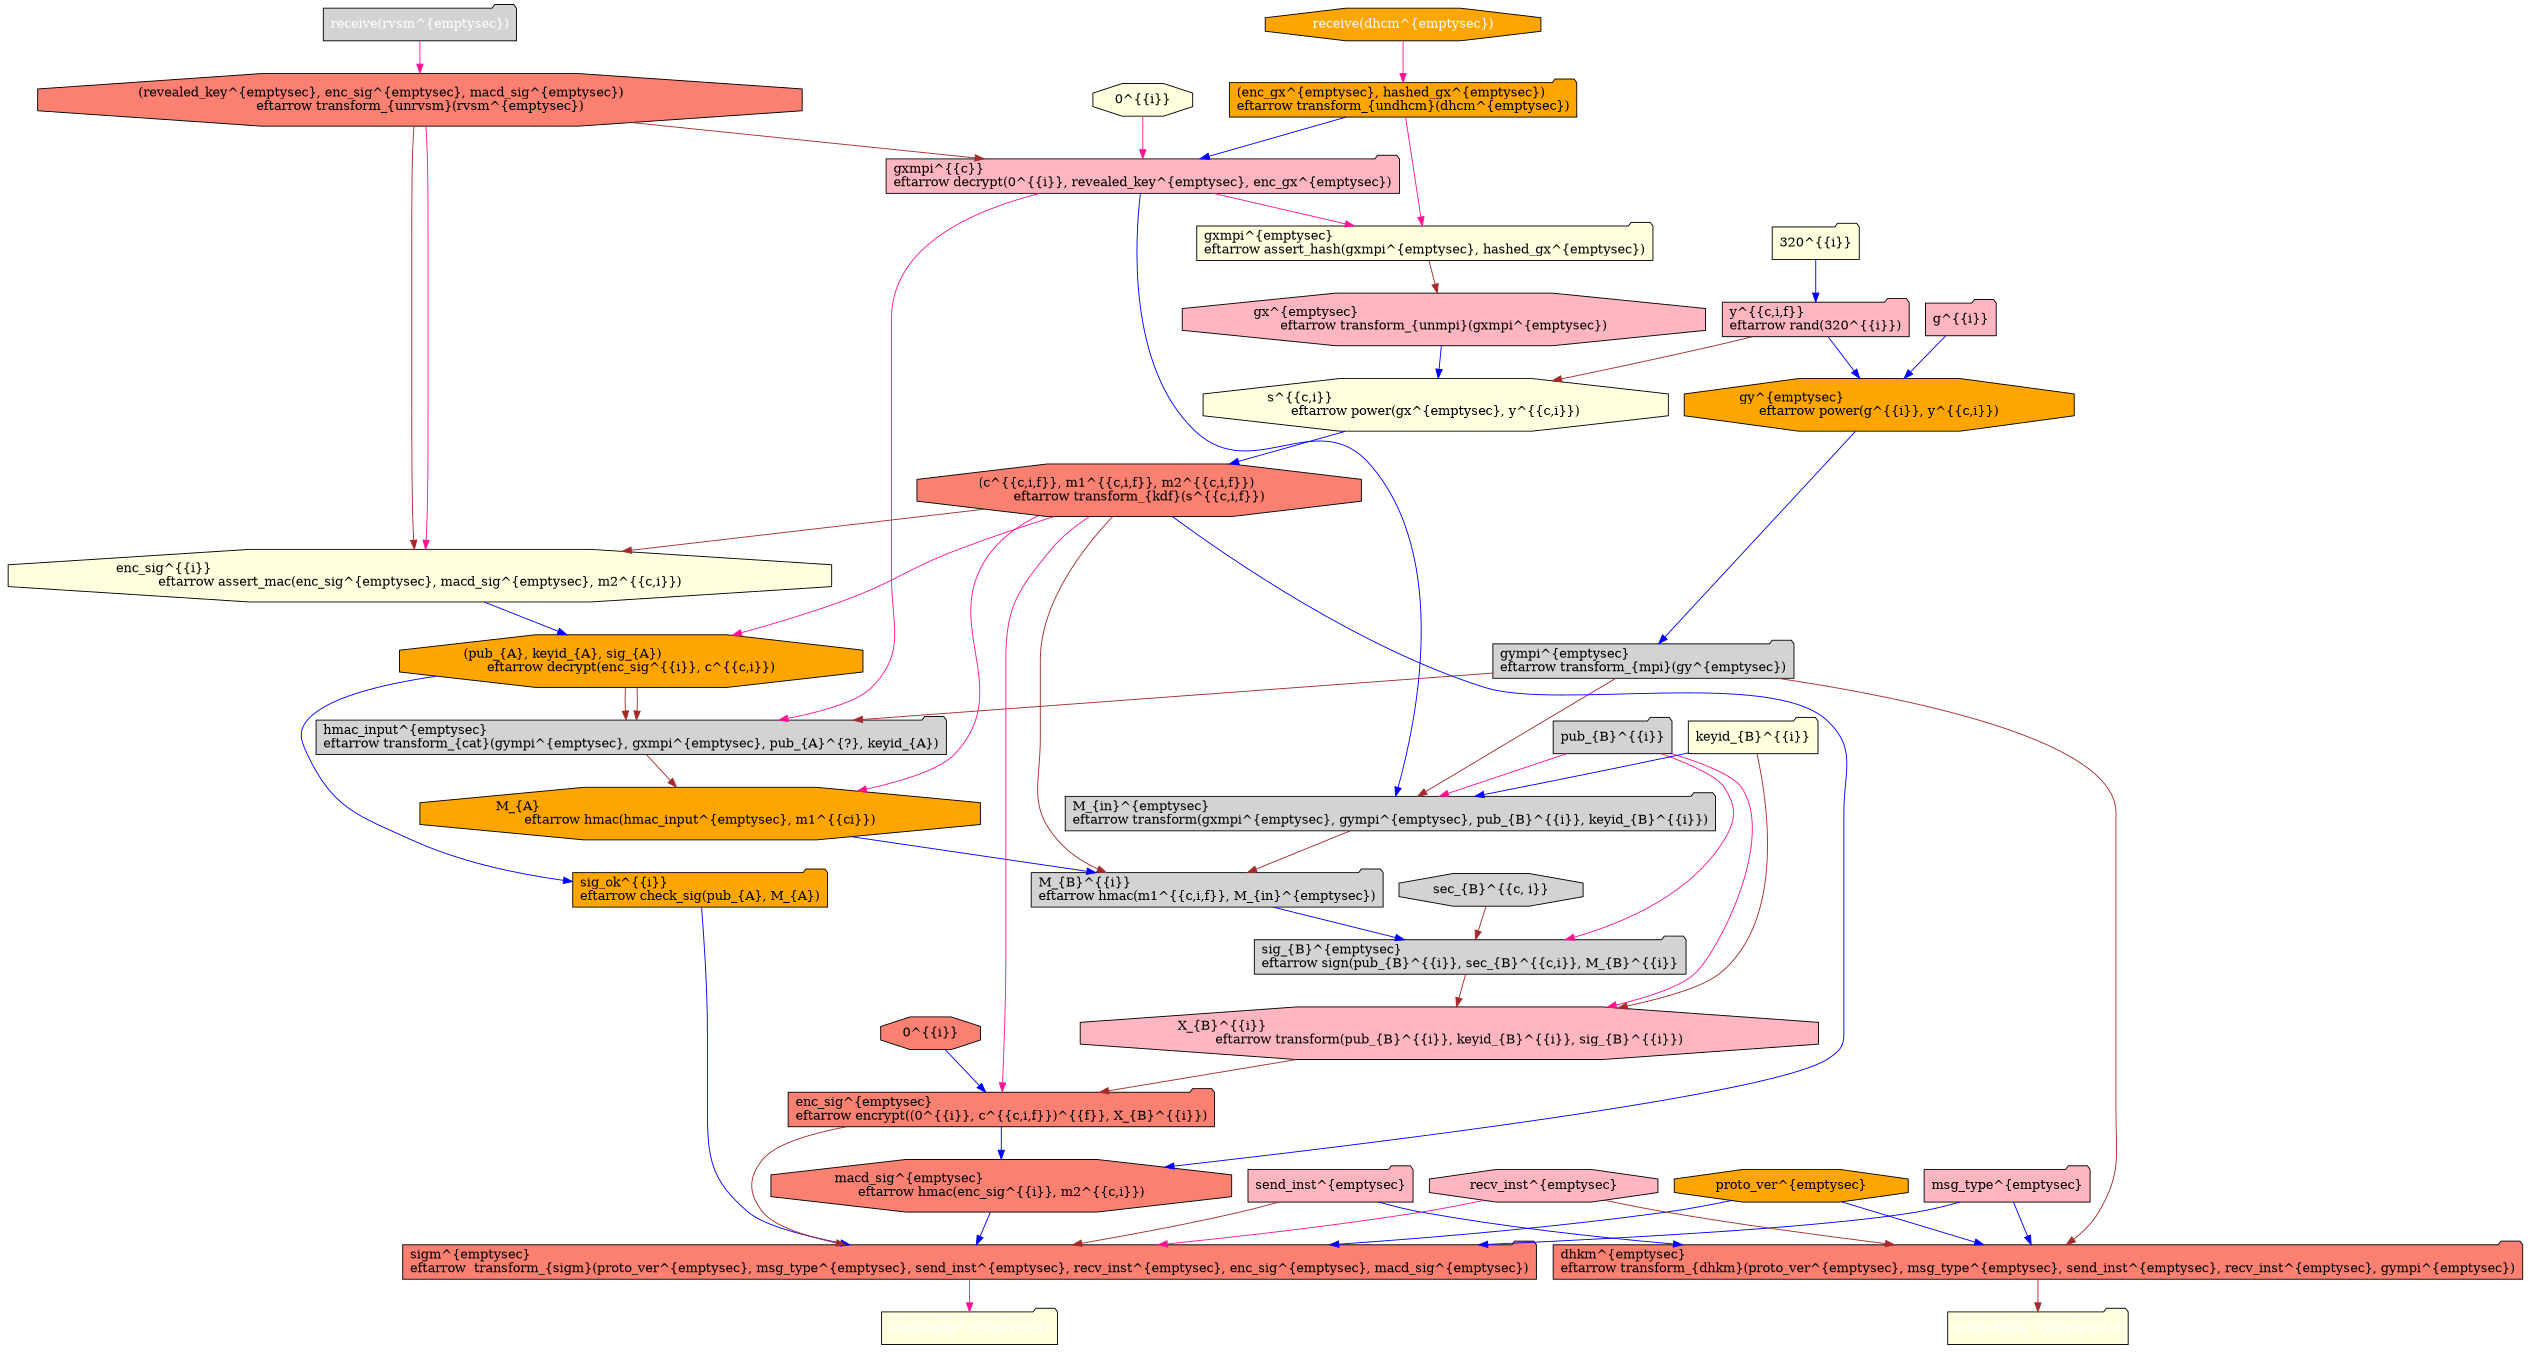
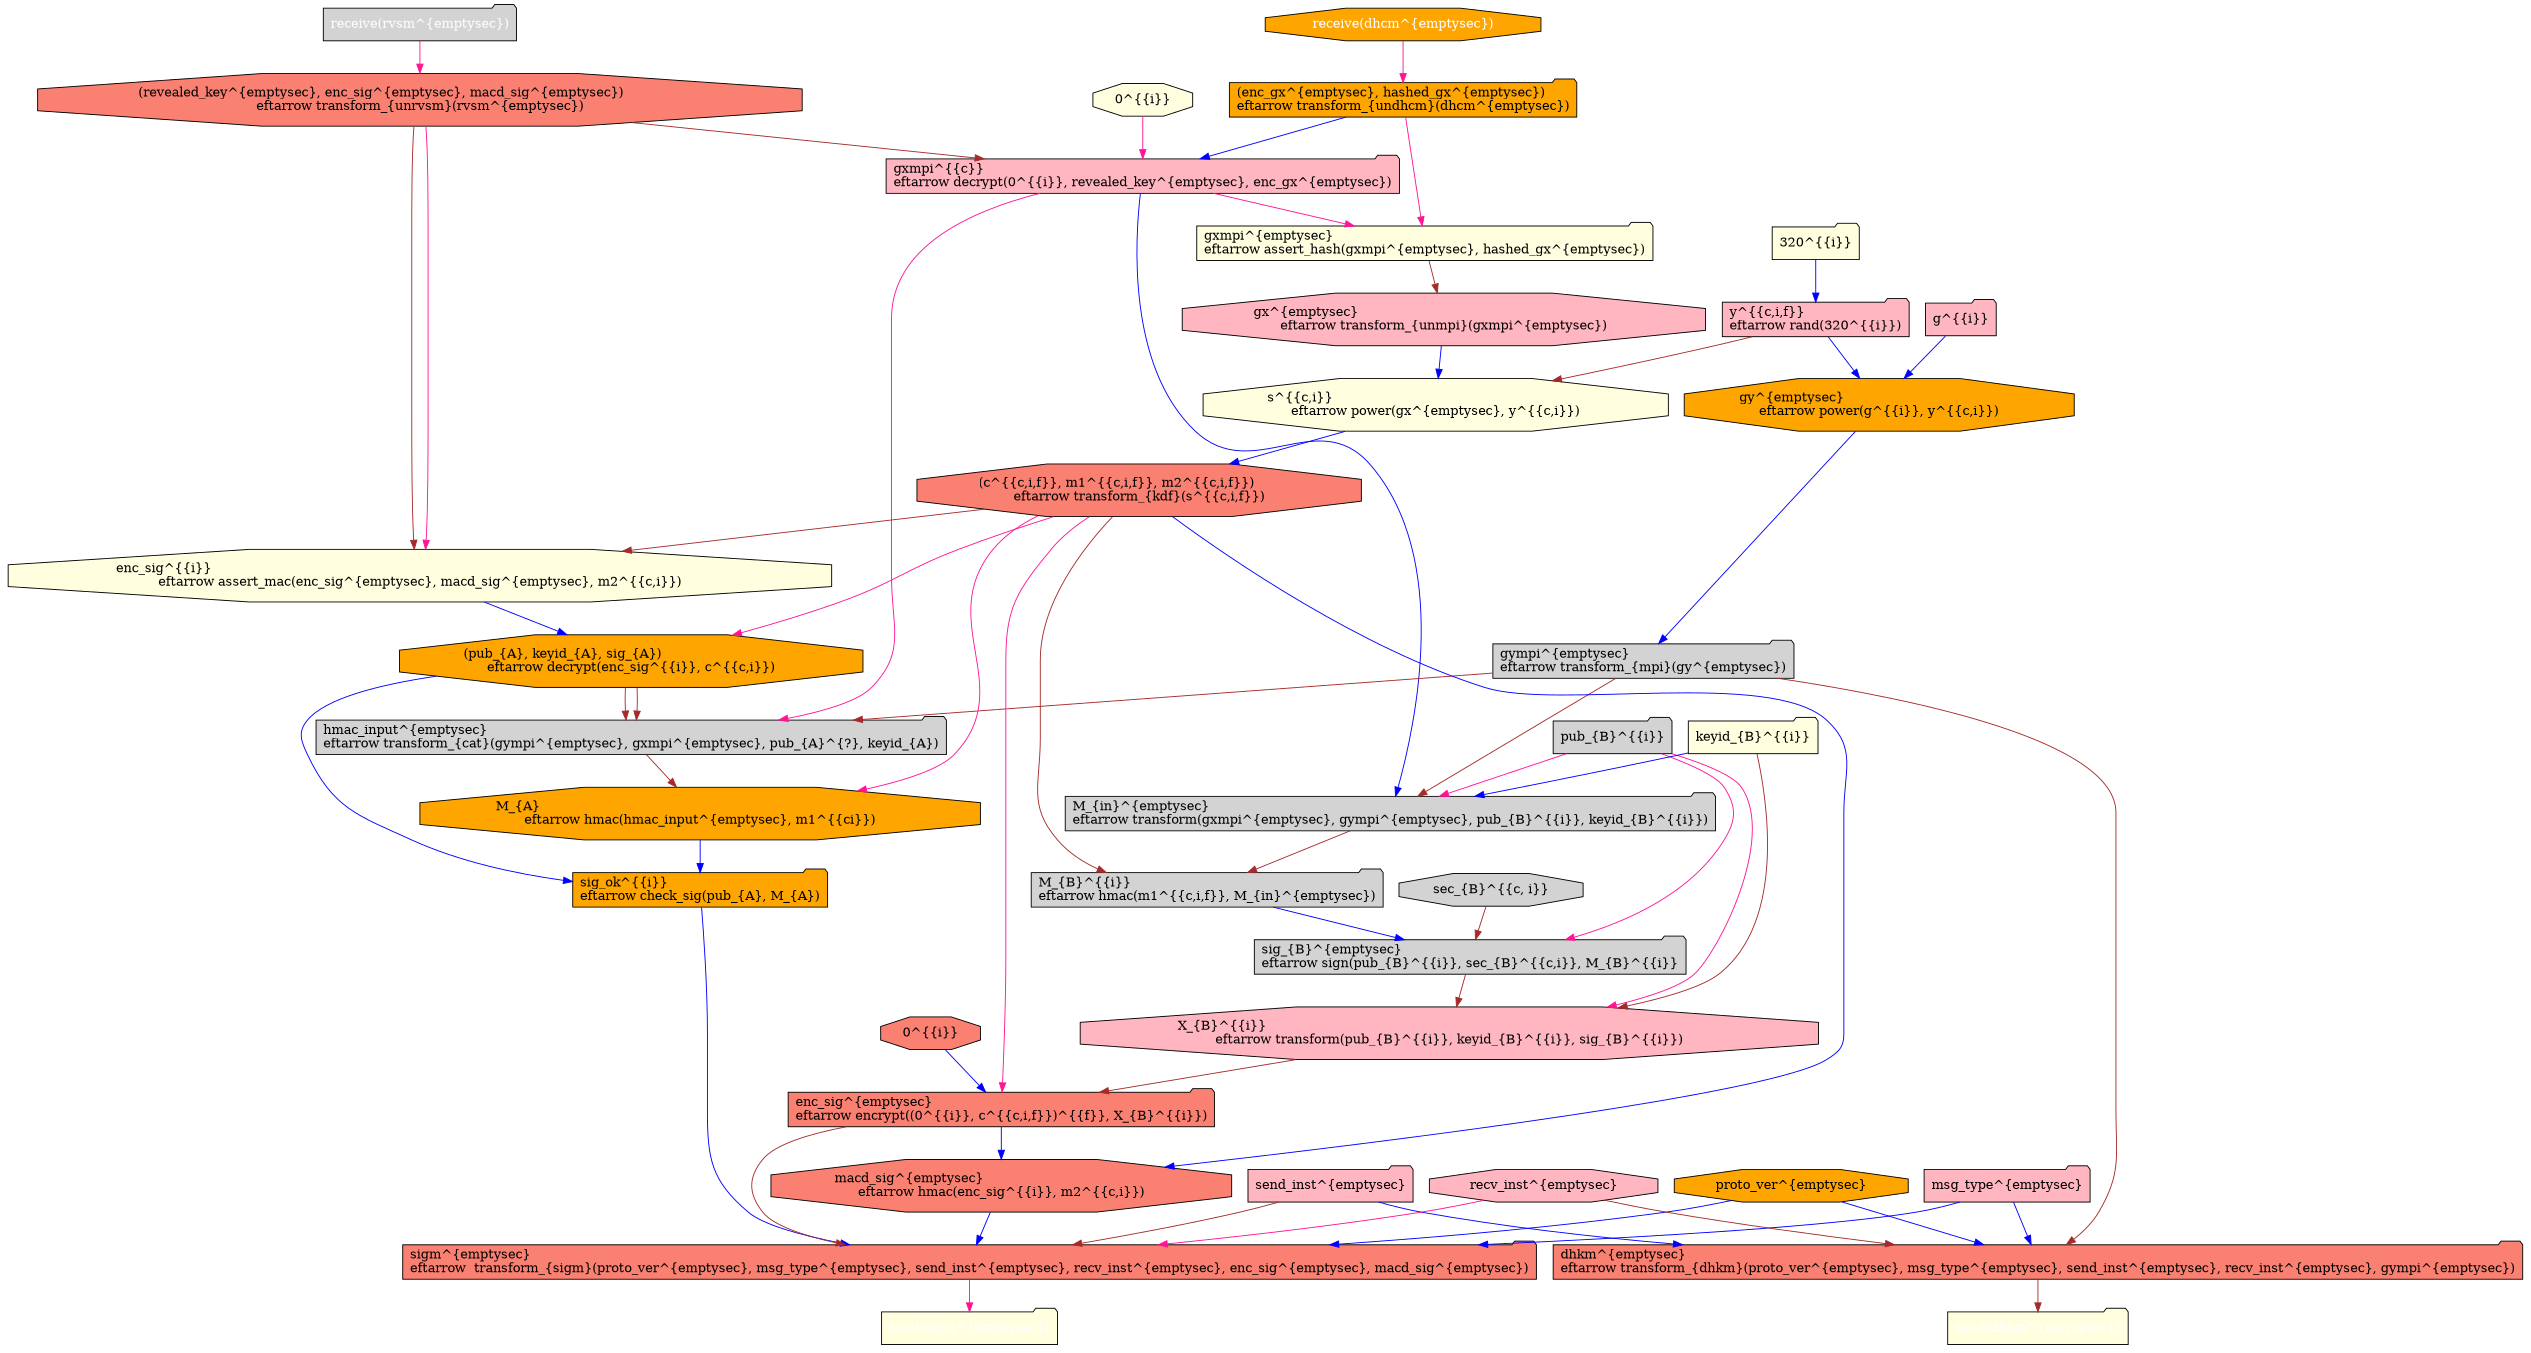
(969, 854) -> (700, 852)
